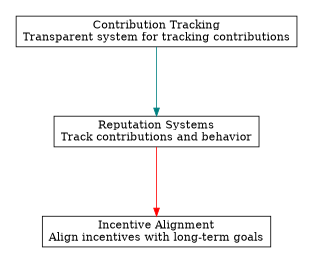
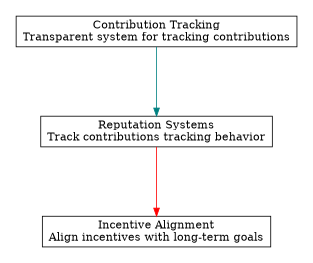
(157, 132) -> (157, 132)
